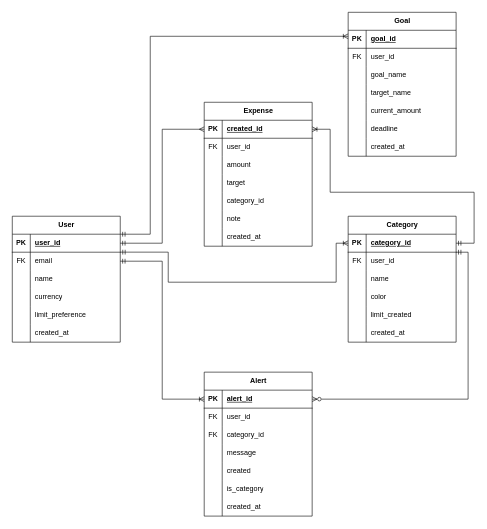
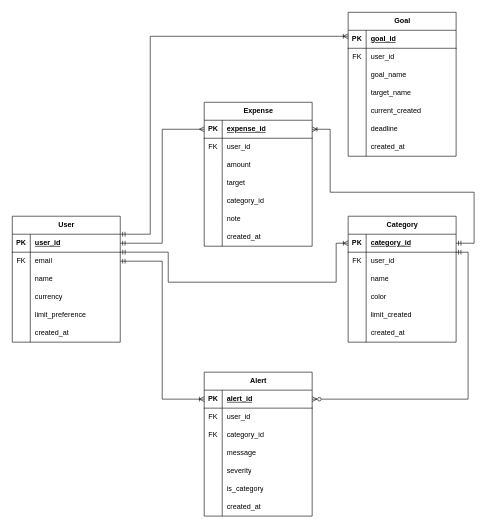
(399, 111) -> (401, 111)
(246, 129) -> (246, 129)
(241, 471) -> (242, 471)
